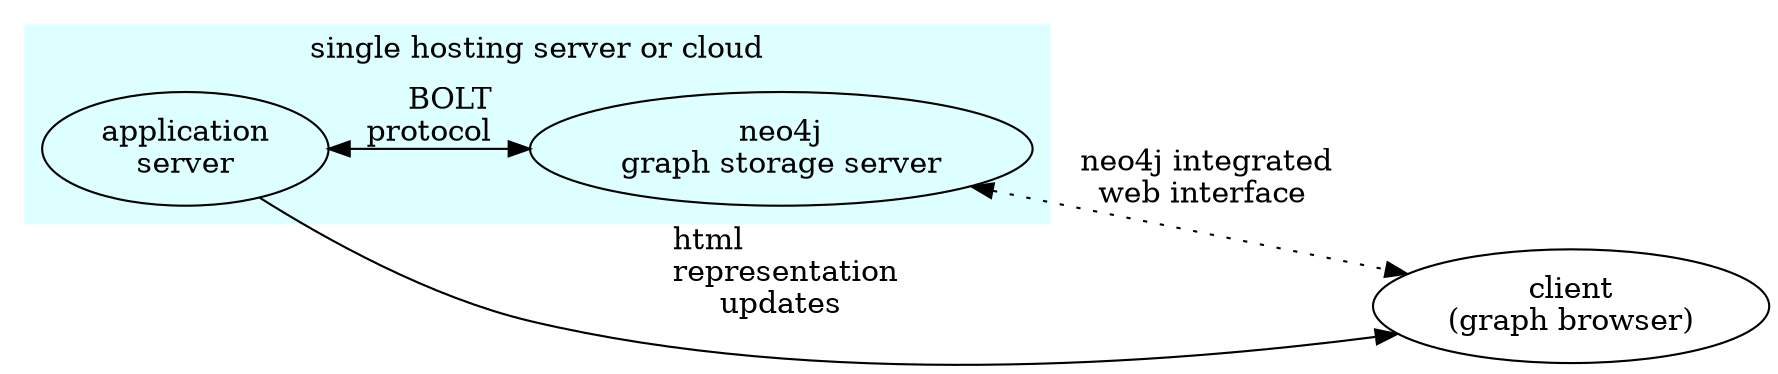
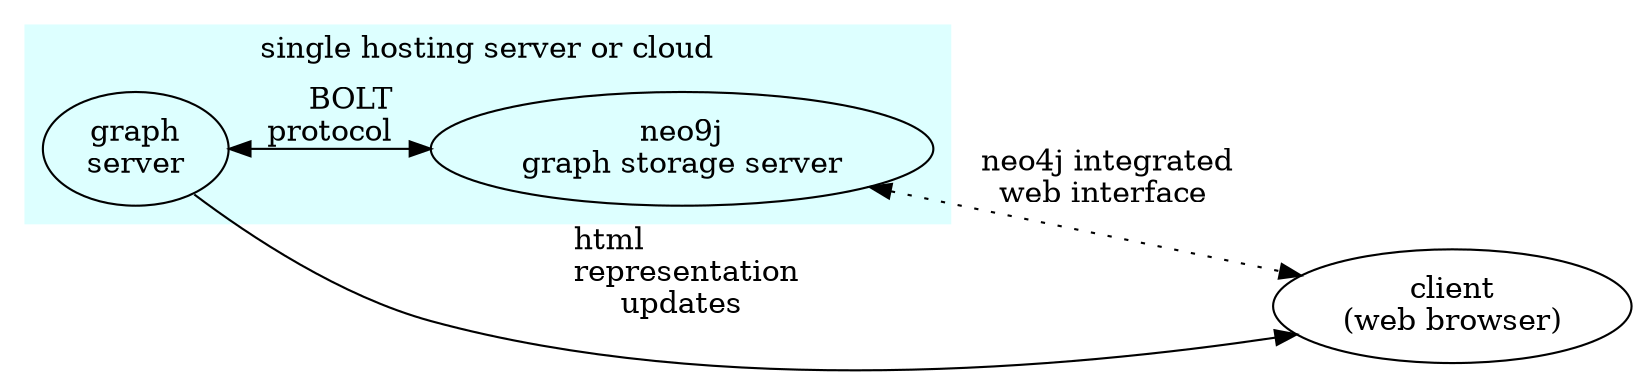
(185, 149) -> (136, 149)
(781, 149) -> (682, 149)
(1571, 306) -> (1452, 306)
